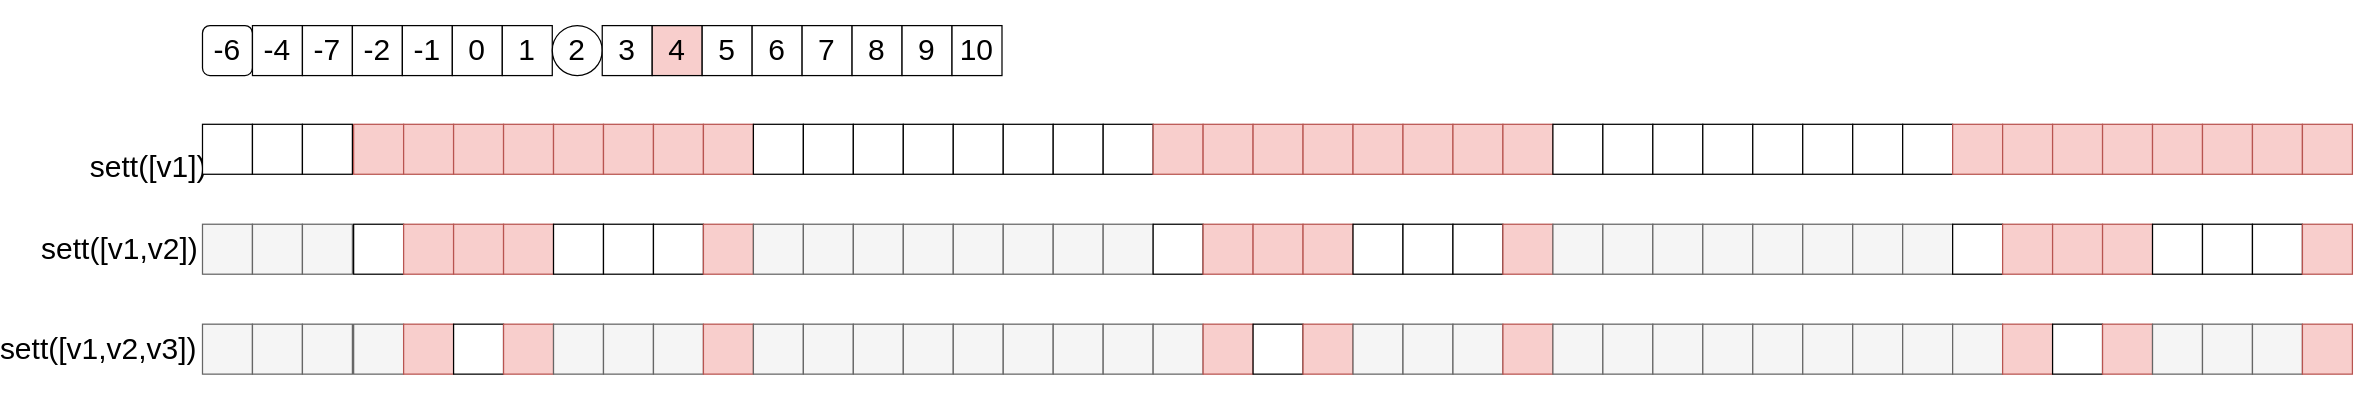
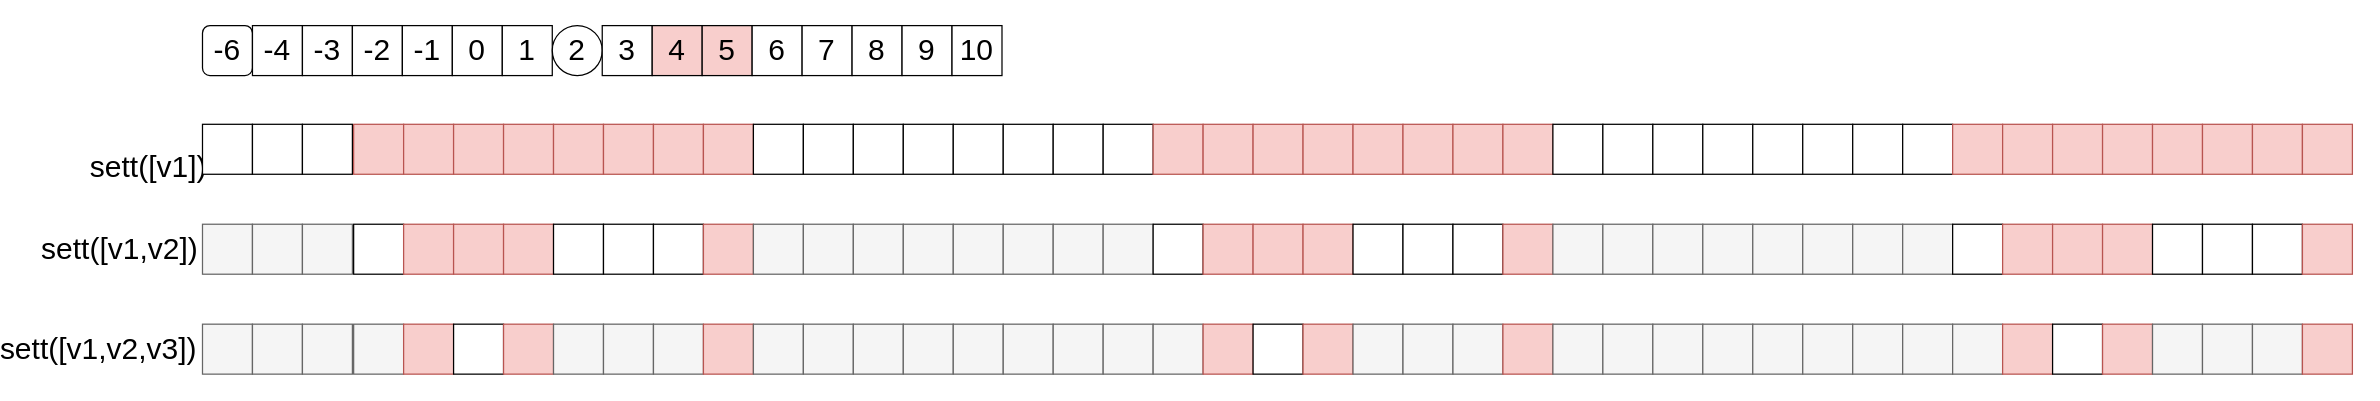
(327, 51) -> (327, 51)
(727, 51) -> (727, 51)
